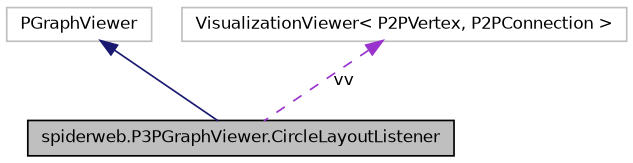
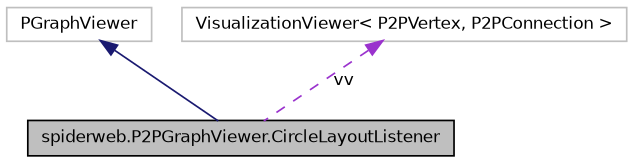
(241, 138) -> (241, 138)
